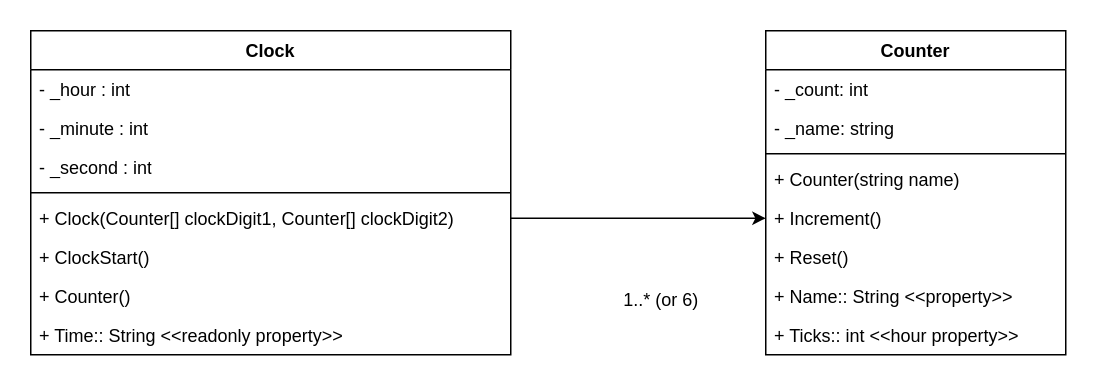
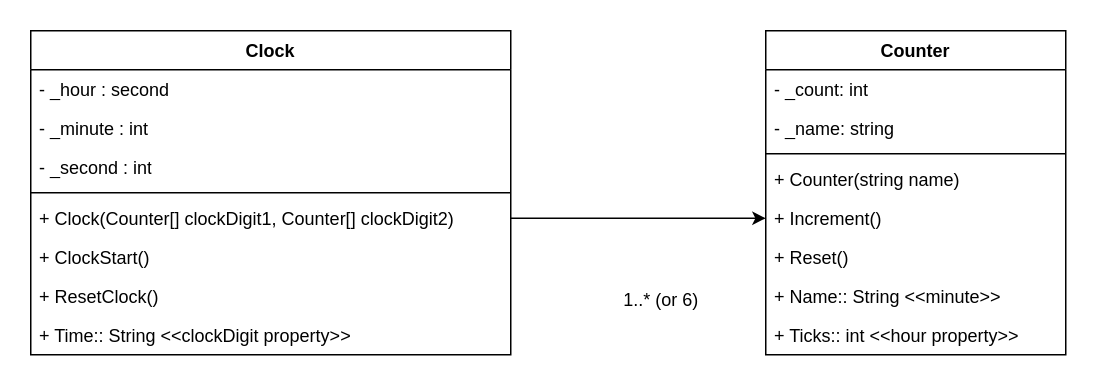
(94, 91) -> (111, 91)
(93, 298) -> (106, 298)
(902, 298) -> (889, 298)
(205, 337) -> (211, 337)
